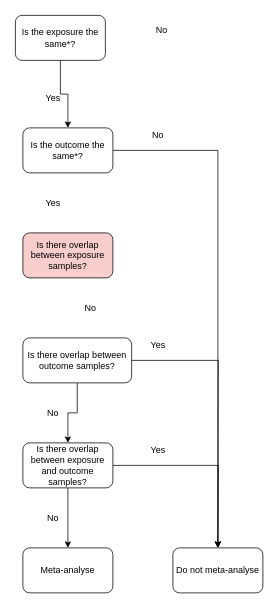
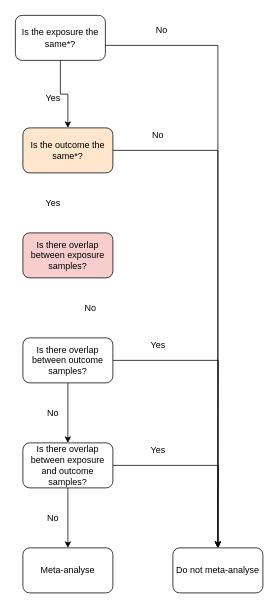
none -> (213, 45)
(68, 150) -> (68, 150)
(77, 360) -> (68, 360)
